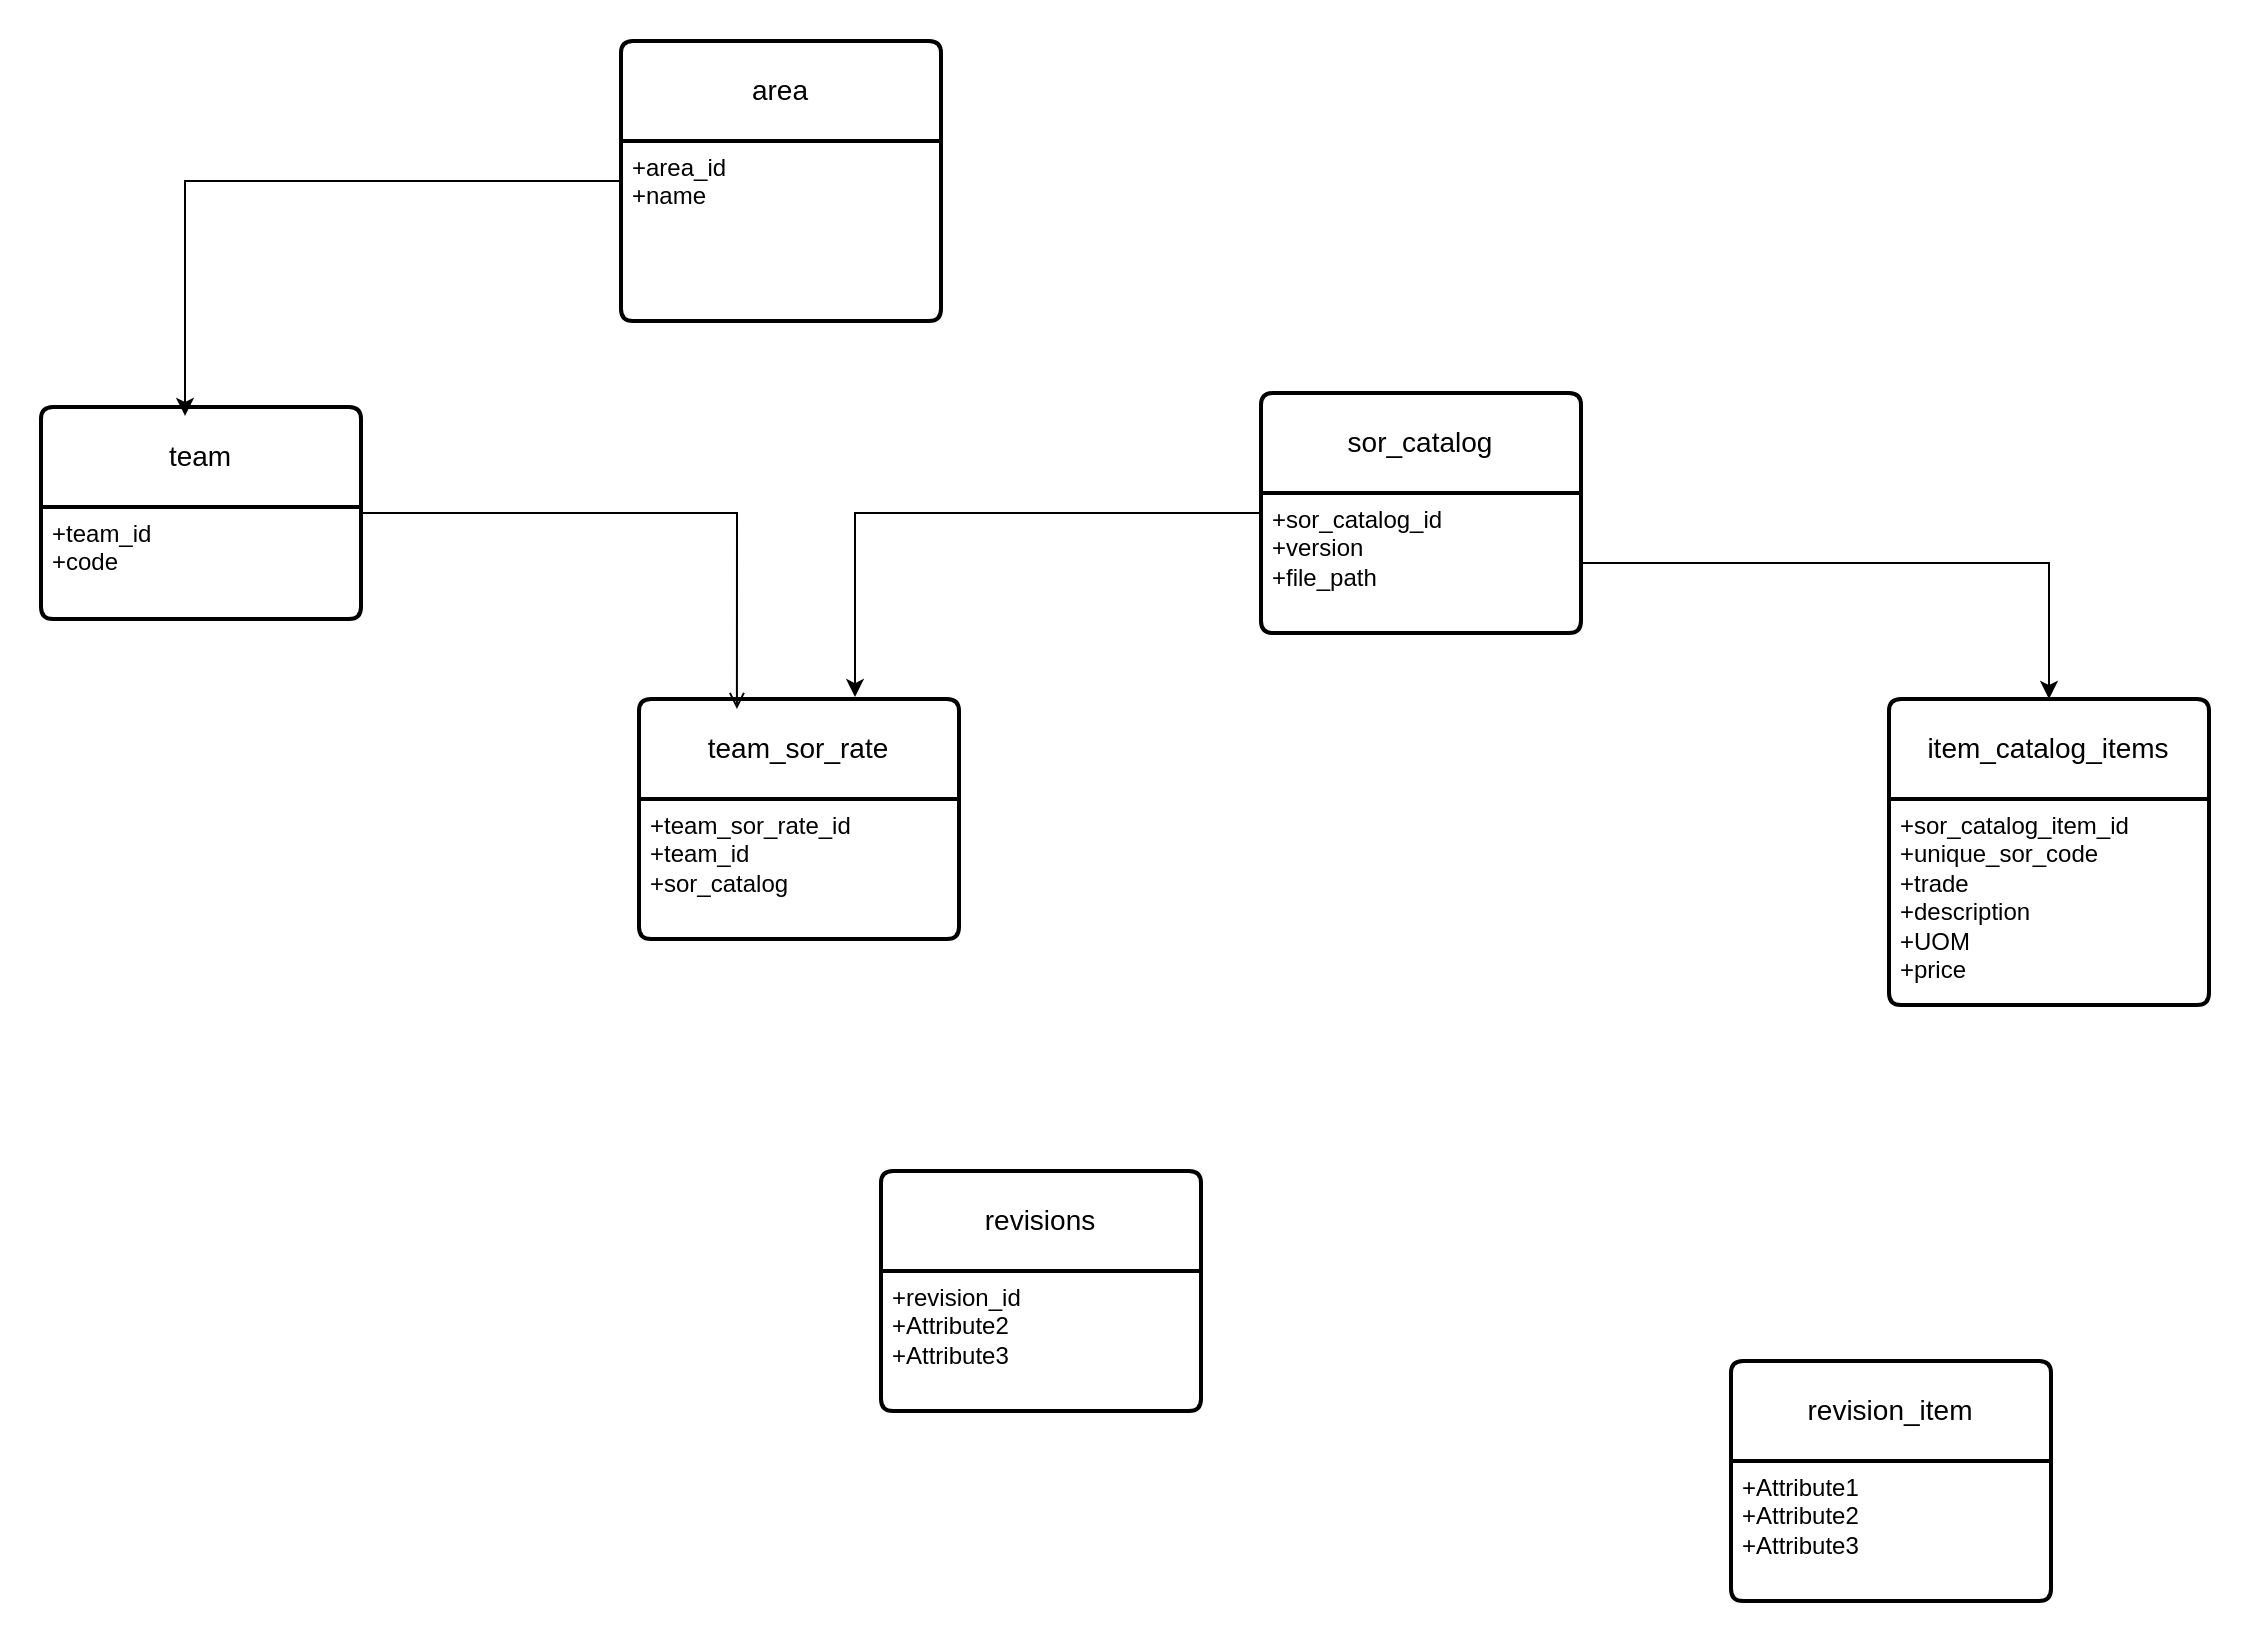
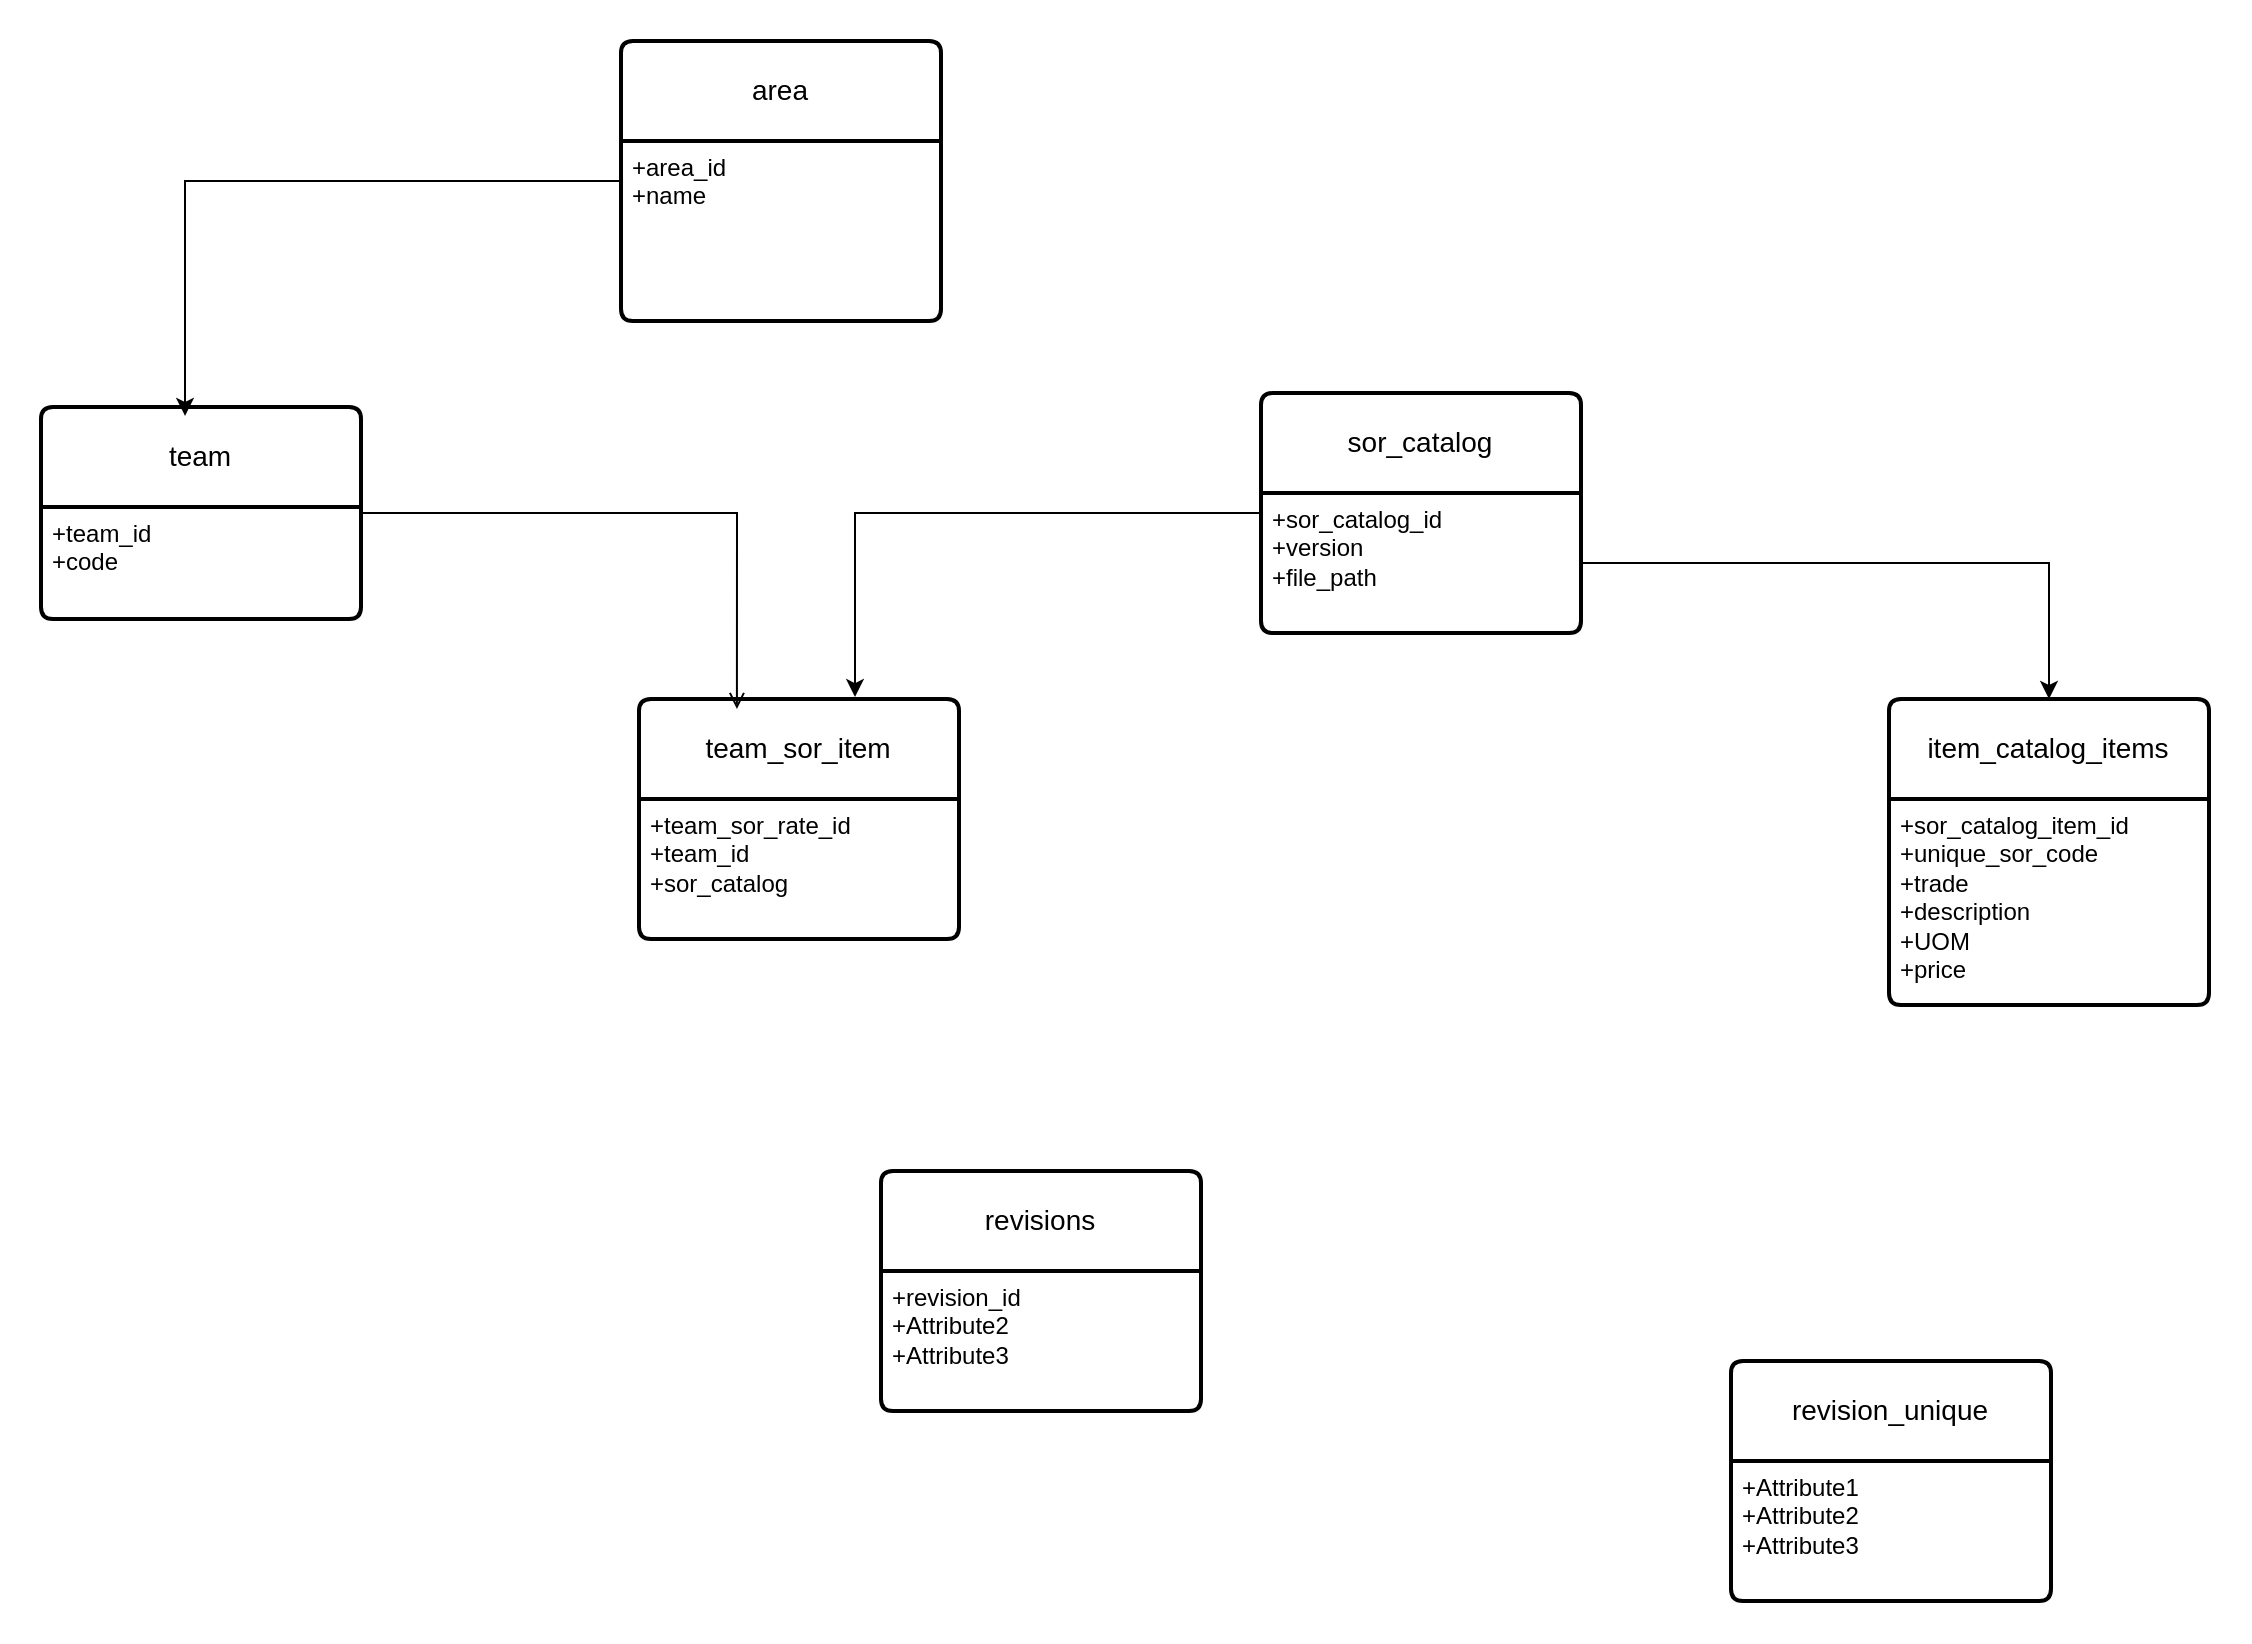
(799, 749) -> (799, 749)
(1891, 1411) -> (1891, 1411)
